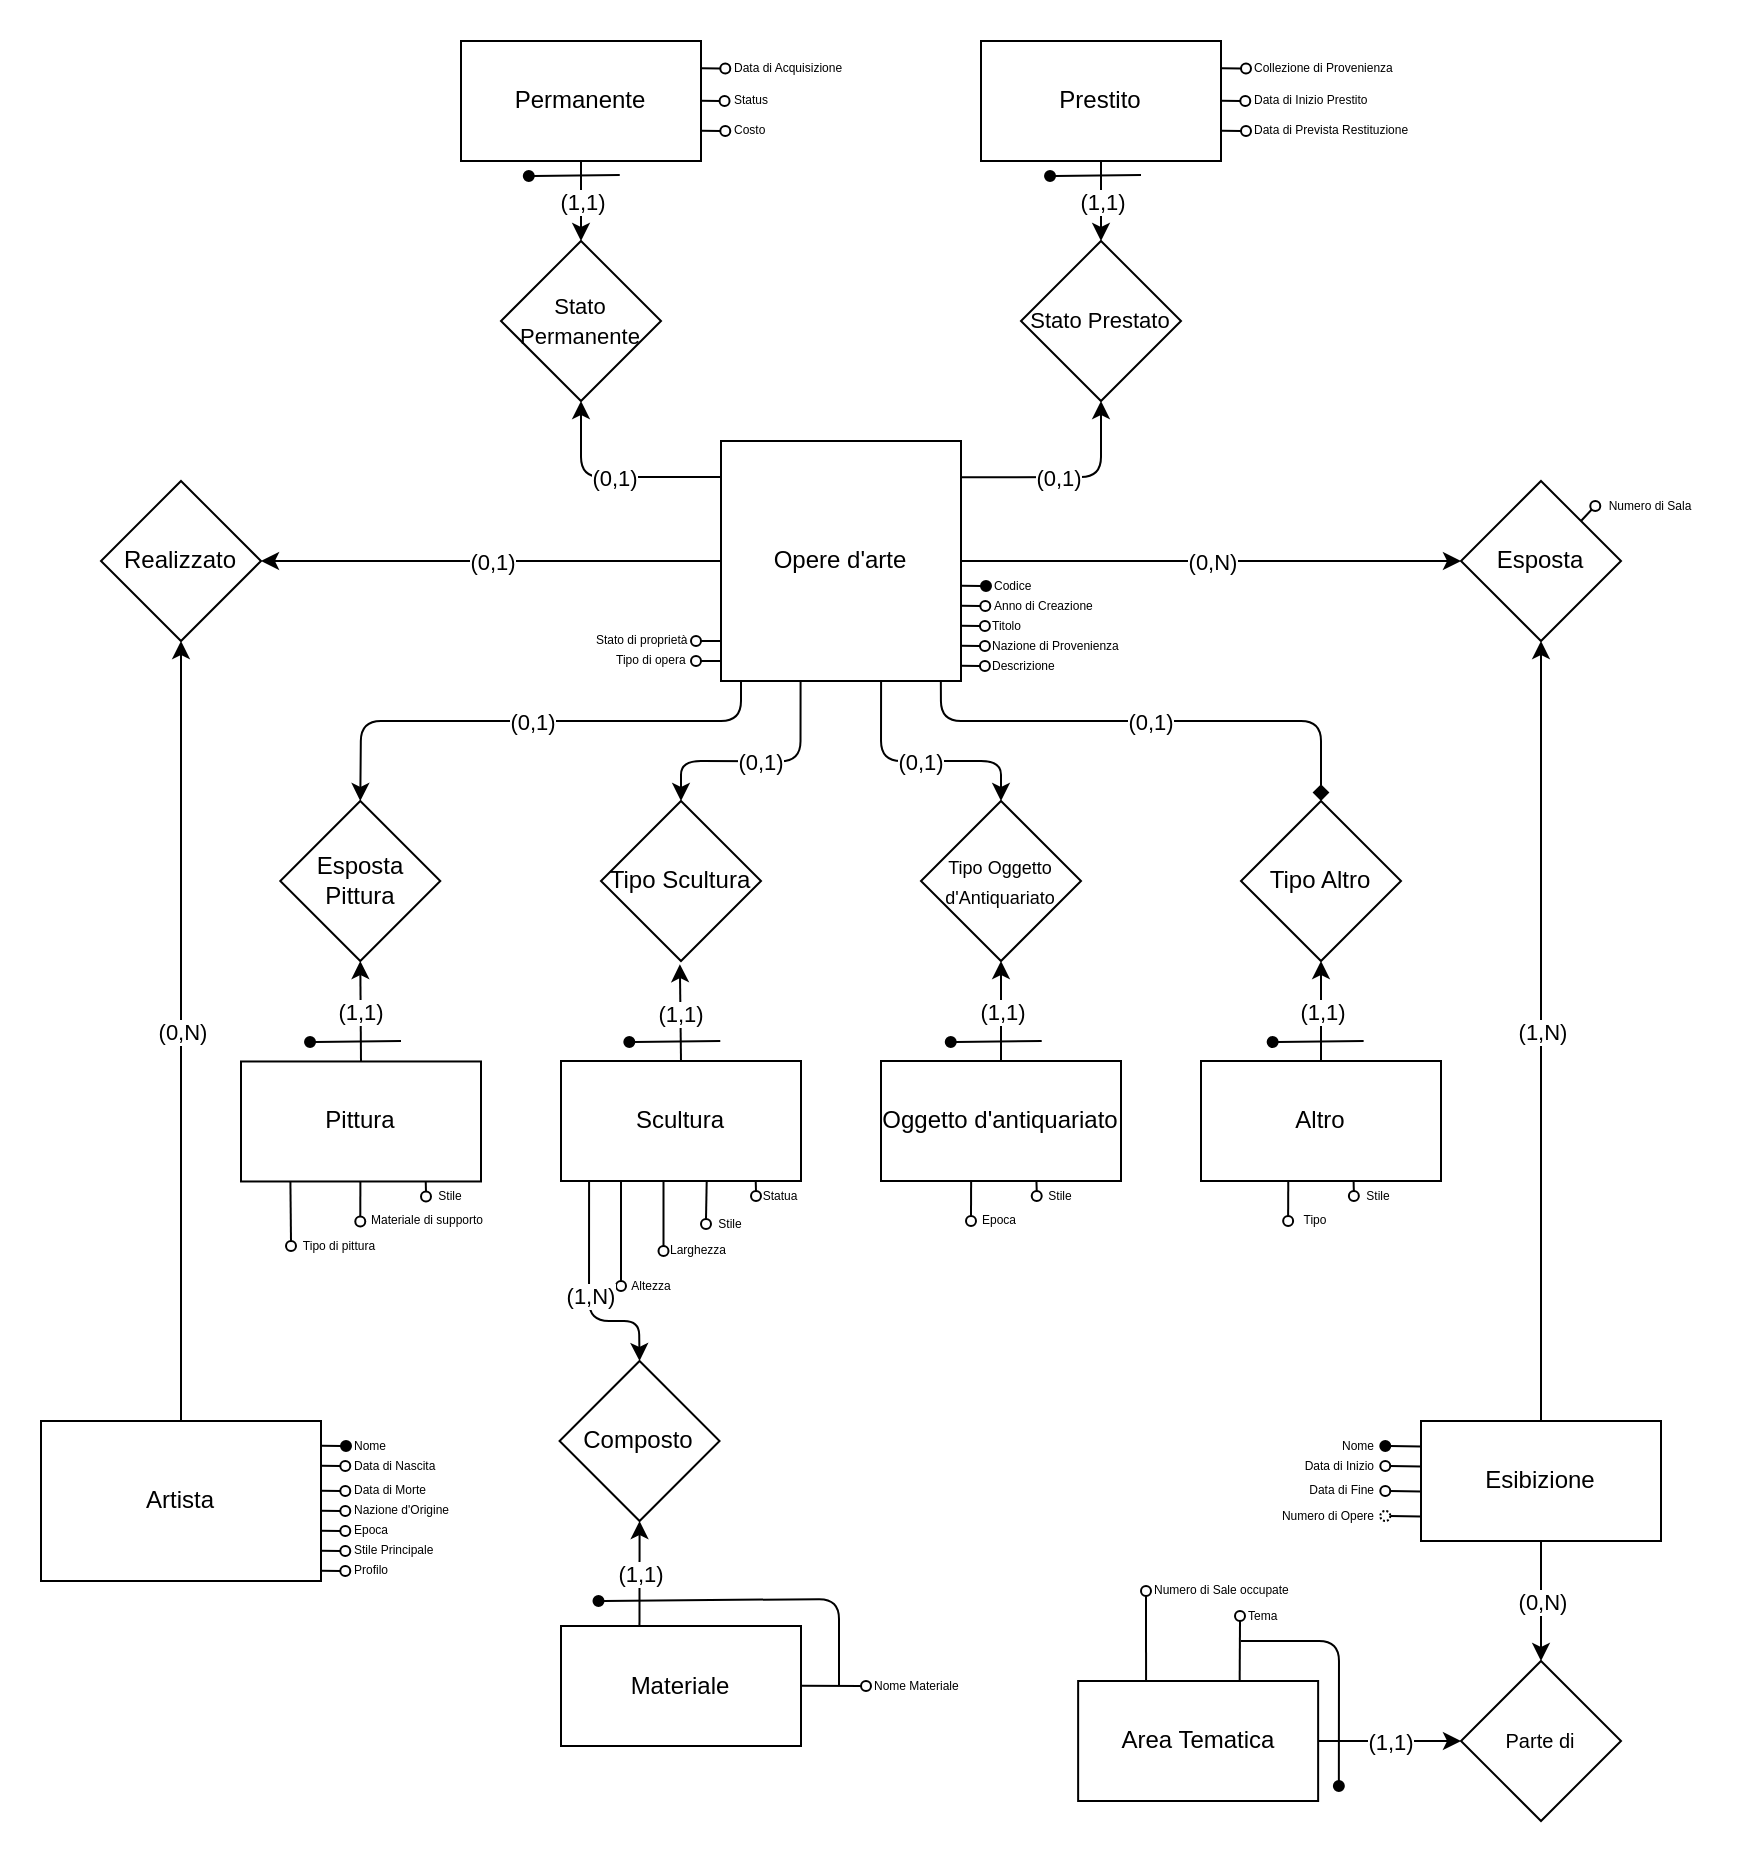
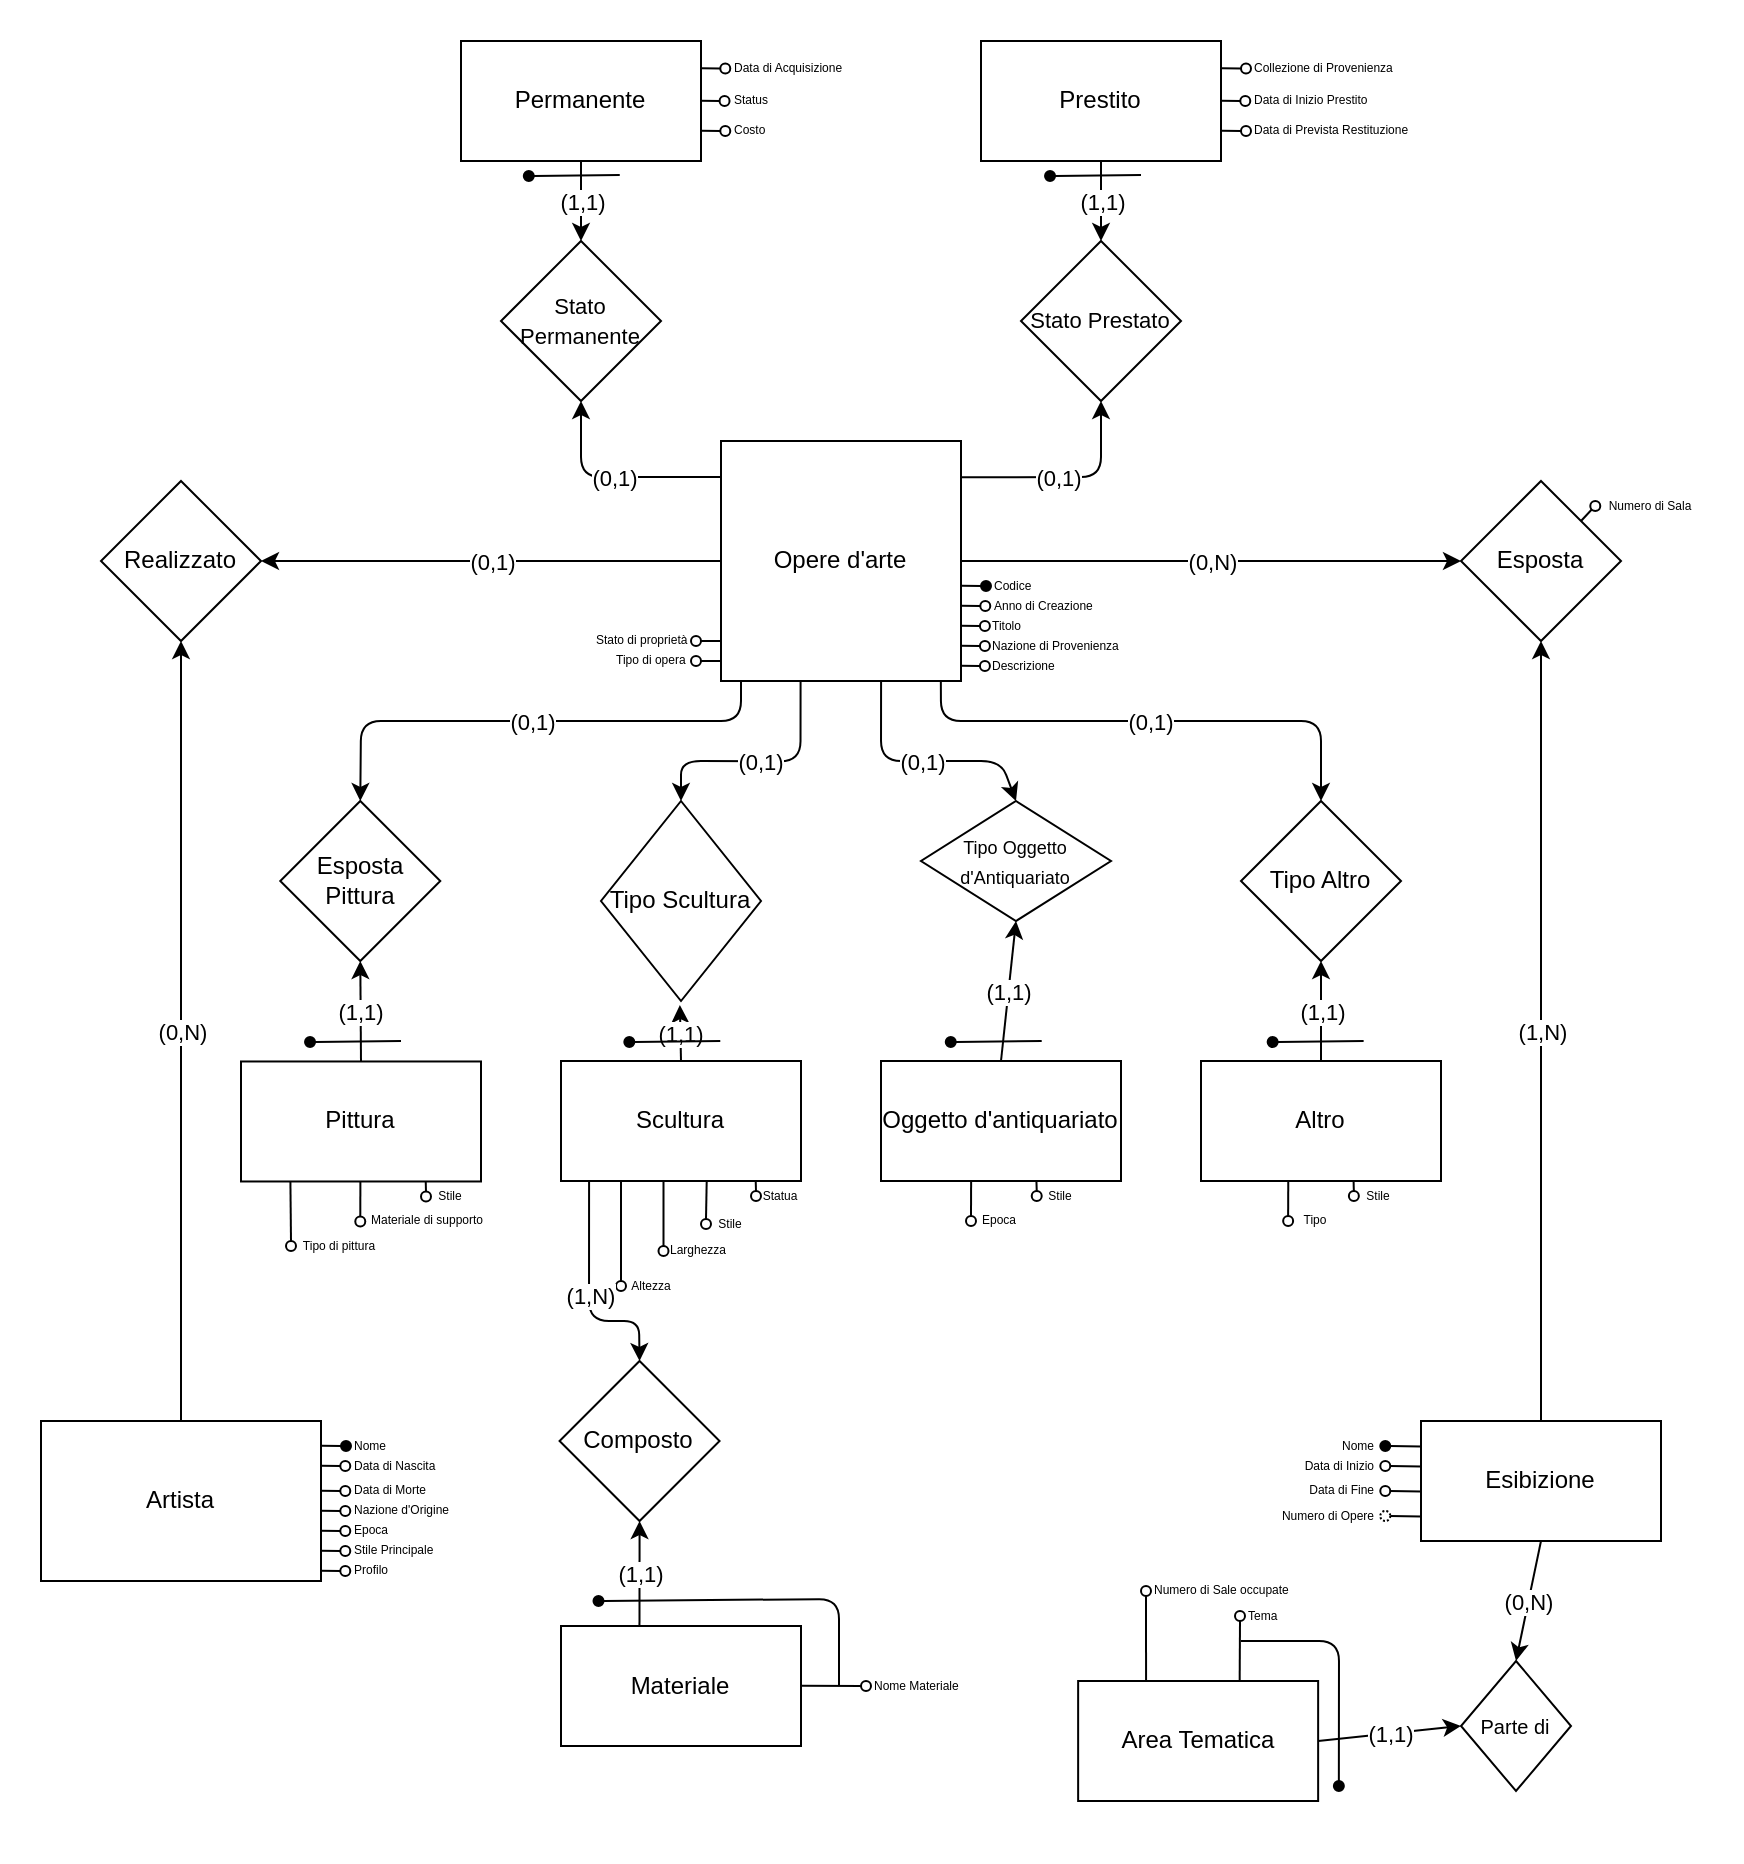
(1321, 785) -> (1321, 786)
(681, 881) -> (681, 901)
(1001, 881) -> (1016, 861)
(1541, 1741) -> (1516, 1726)
